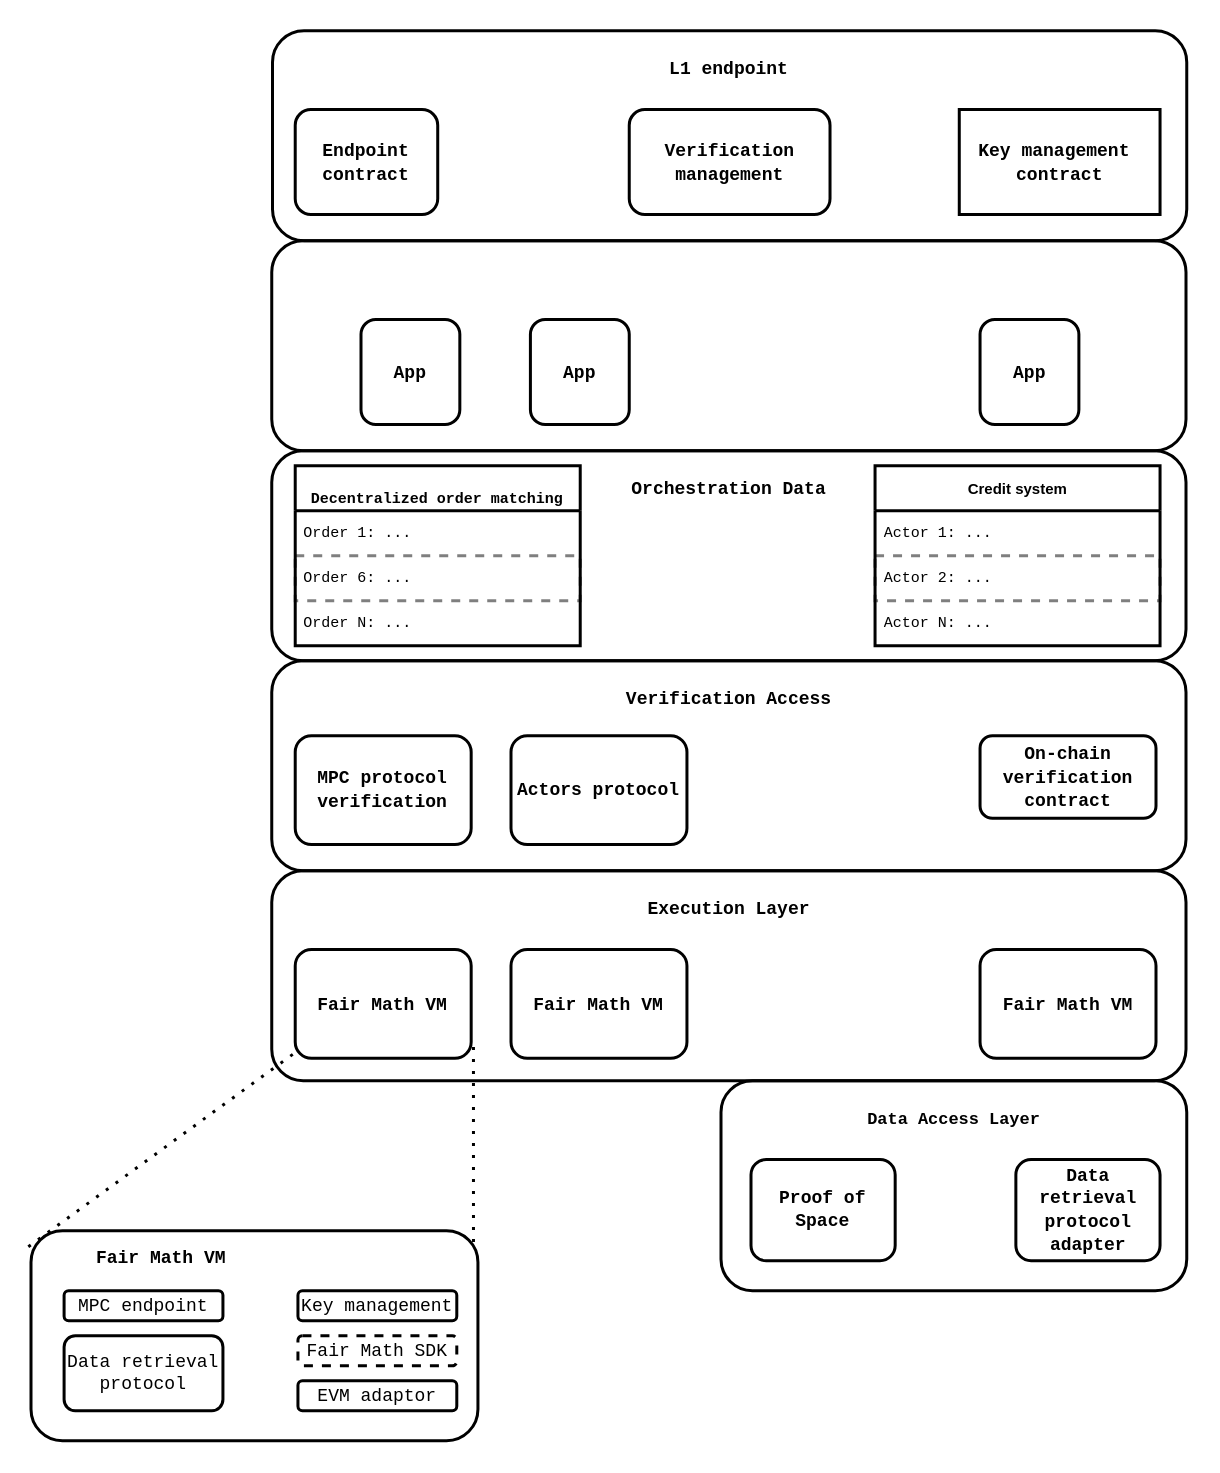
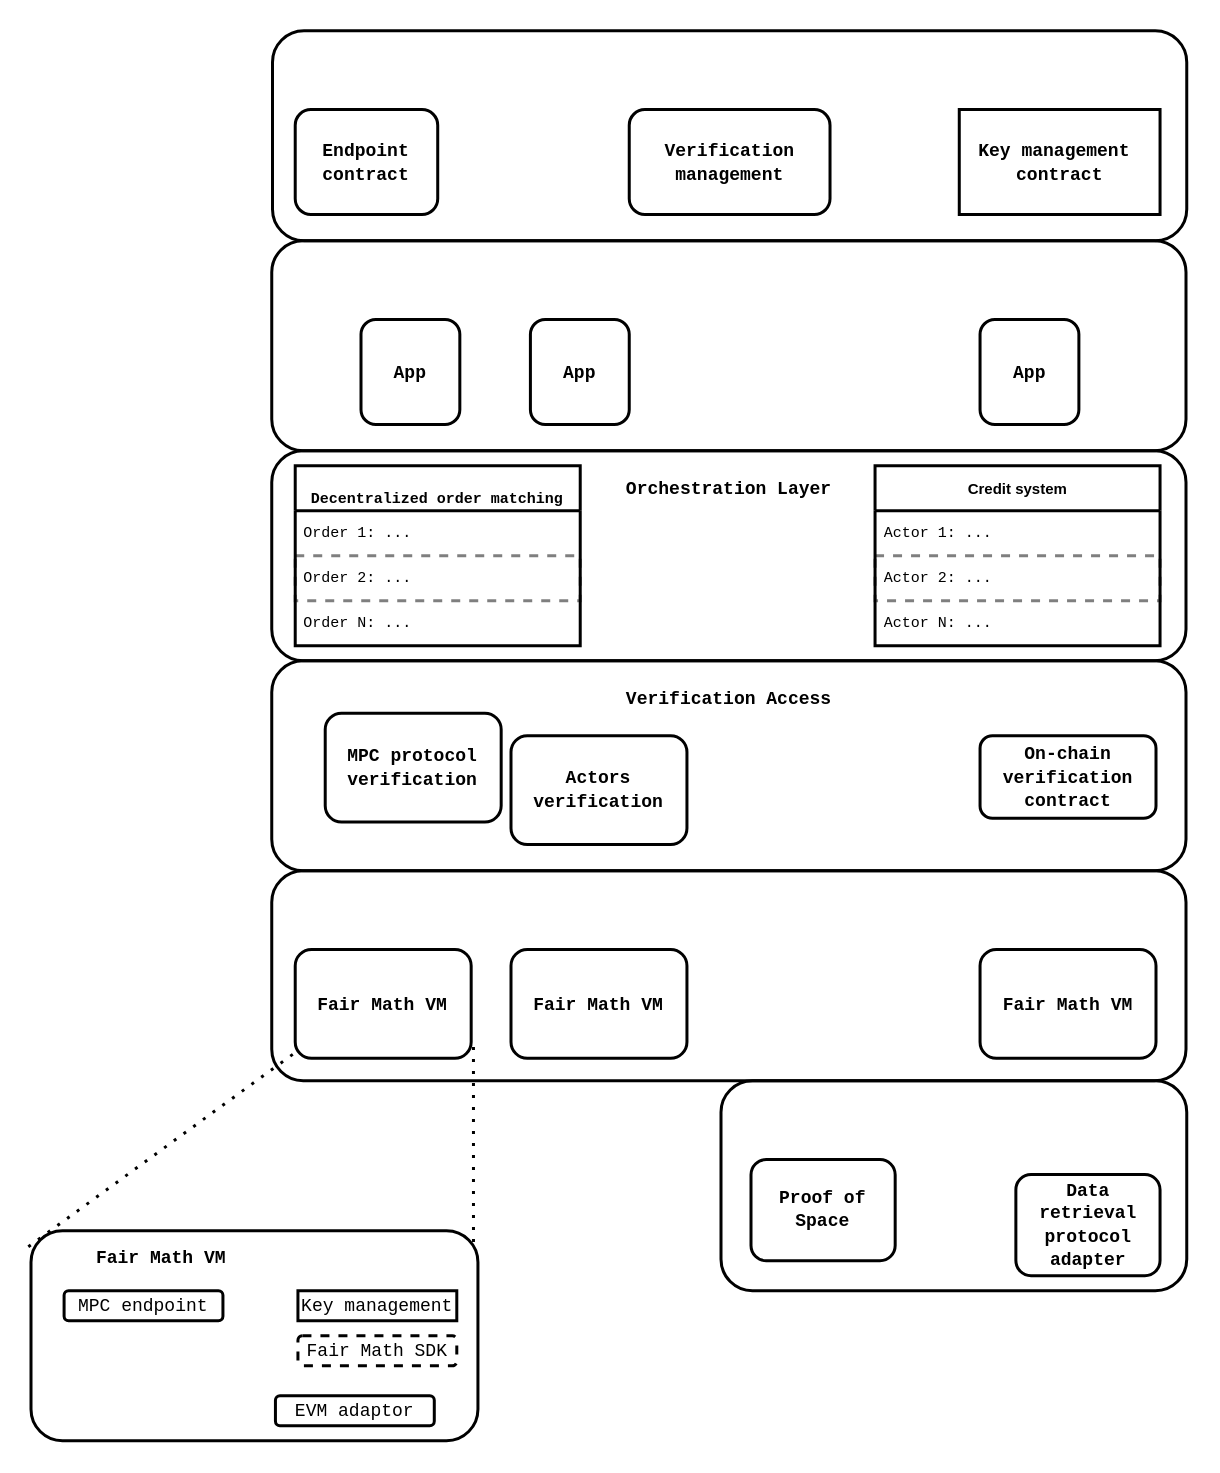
(729, 70) -> none
(729, 490) -> (729, 490)
(342, 578) -> (342, 578)
(383, 790) -> (413, 768)
(599, 790) -> (599, 790)
(729, 910) -> none
(954, 1120) -> none
(1088, 1210) -> (1088, 1225)
(377, 1306) -> (377, 1306)
(143, 1373) -> none
(377, 1396) -> (355, 1411)
